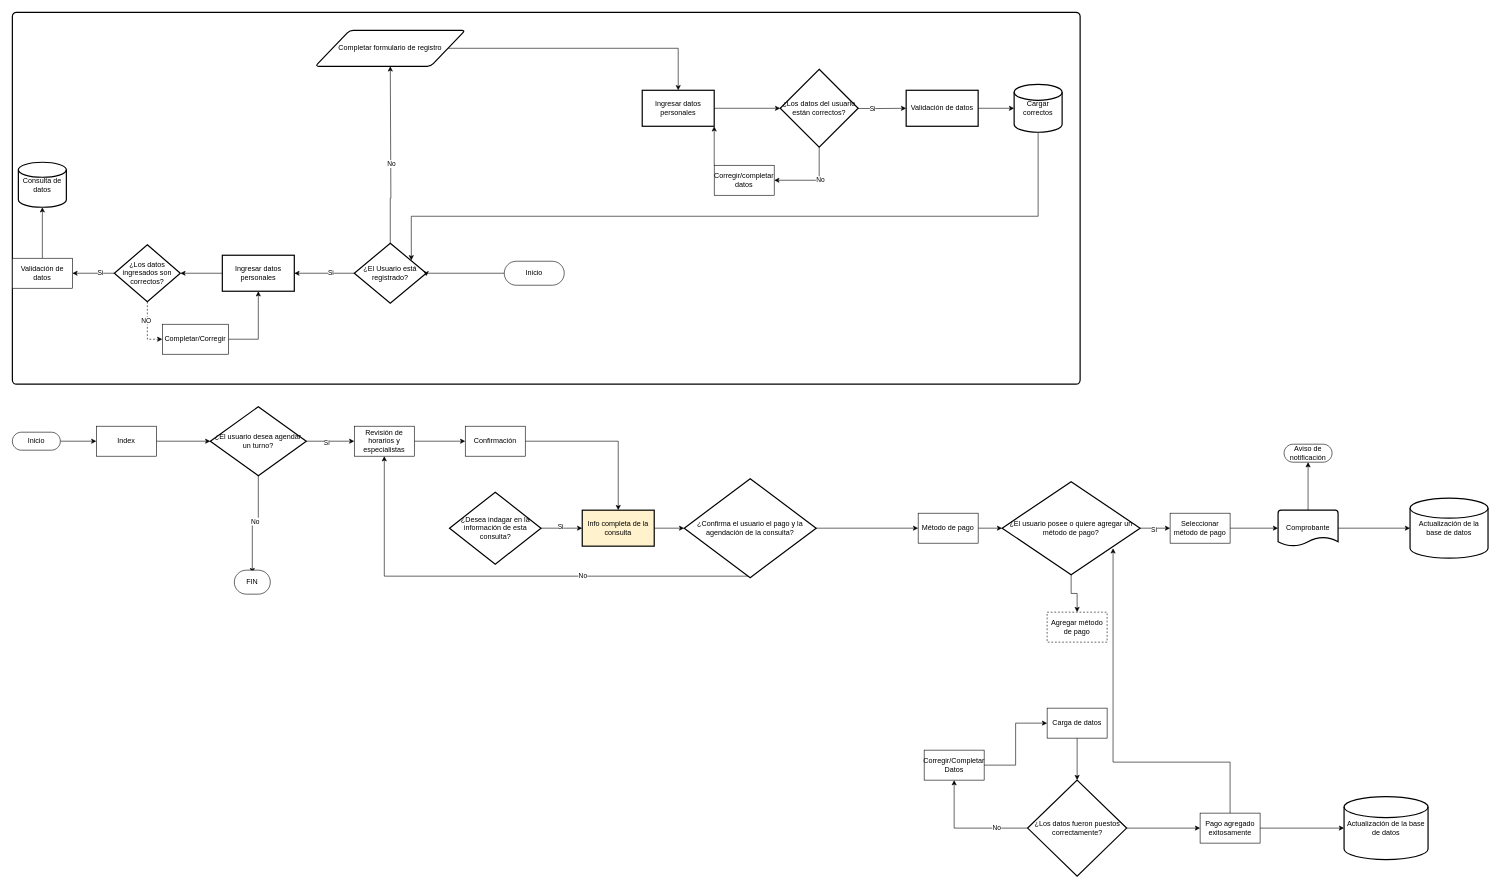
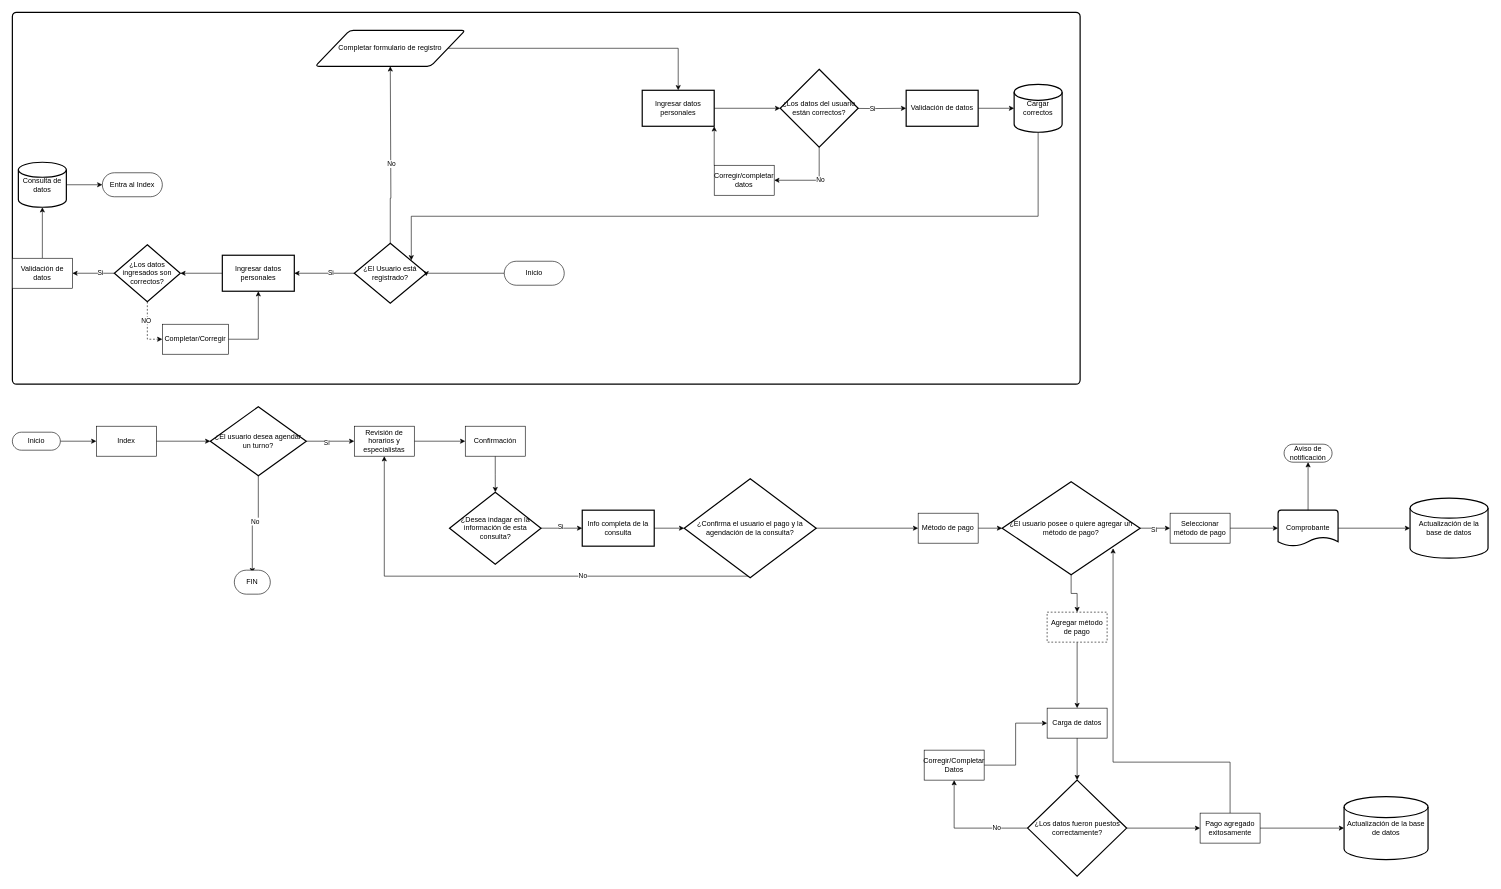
none -> (96, 185)
none -> (132, 185)
(618, 504) -> (495, 486)
(618, 528) -> (618, 528)
none -> (1077, 702)
